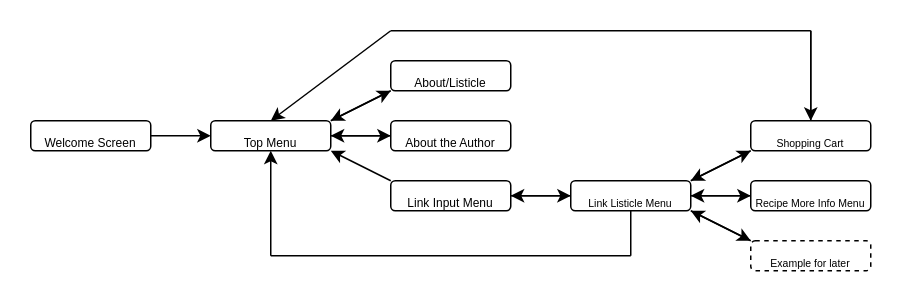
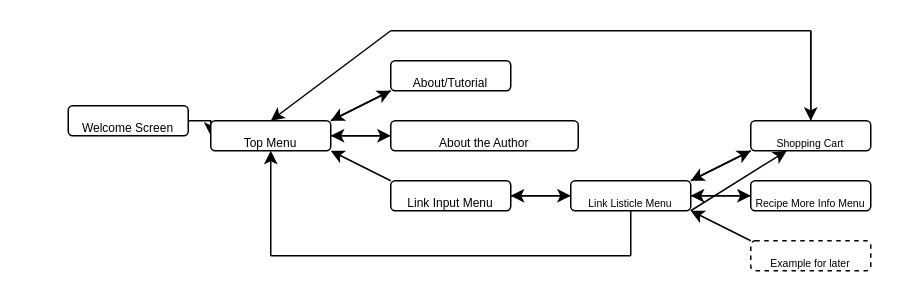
(451, 93) -> (451, 93)
(91, 136) -> (128, 121)
(451, 136) -> (485, 136)
(691, 211) -> (750, 174)
